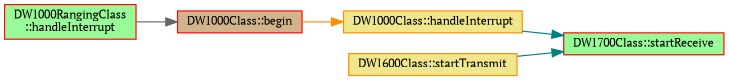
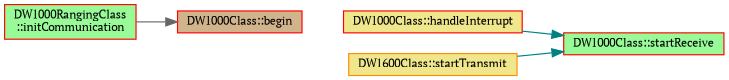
(70, 22) -> (70, 22)
(317, 22) -> none
(433, 22) -> (433, 22)
(644, 44) -> (644, 44)
